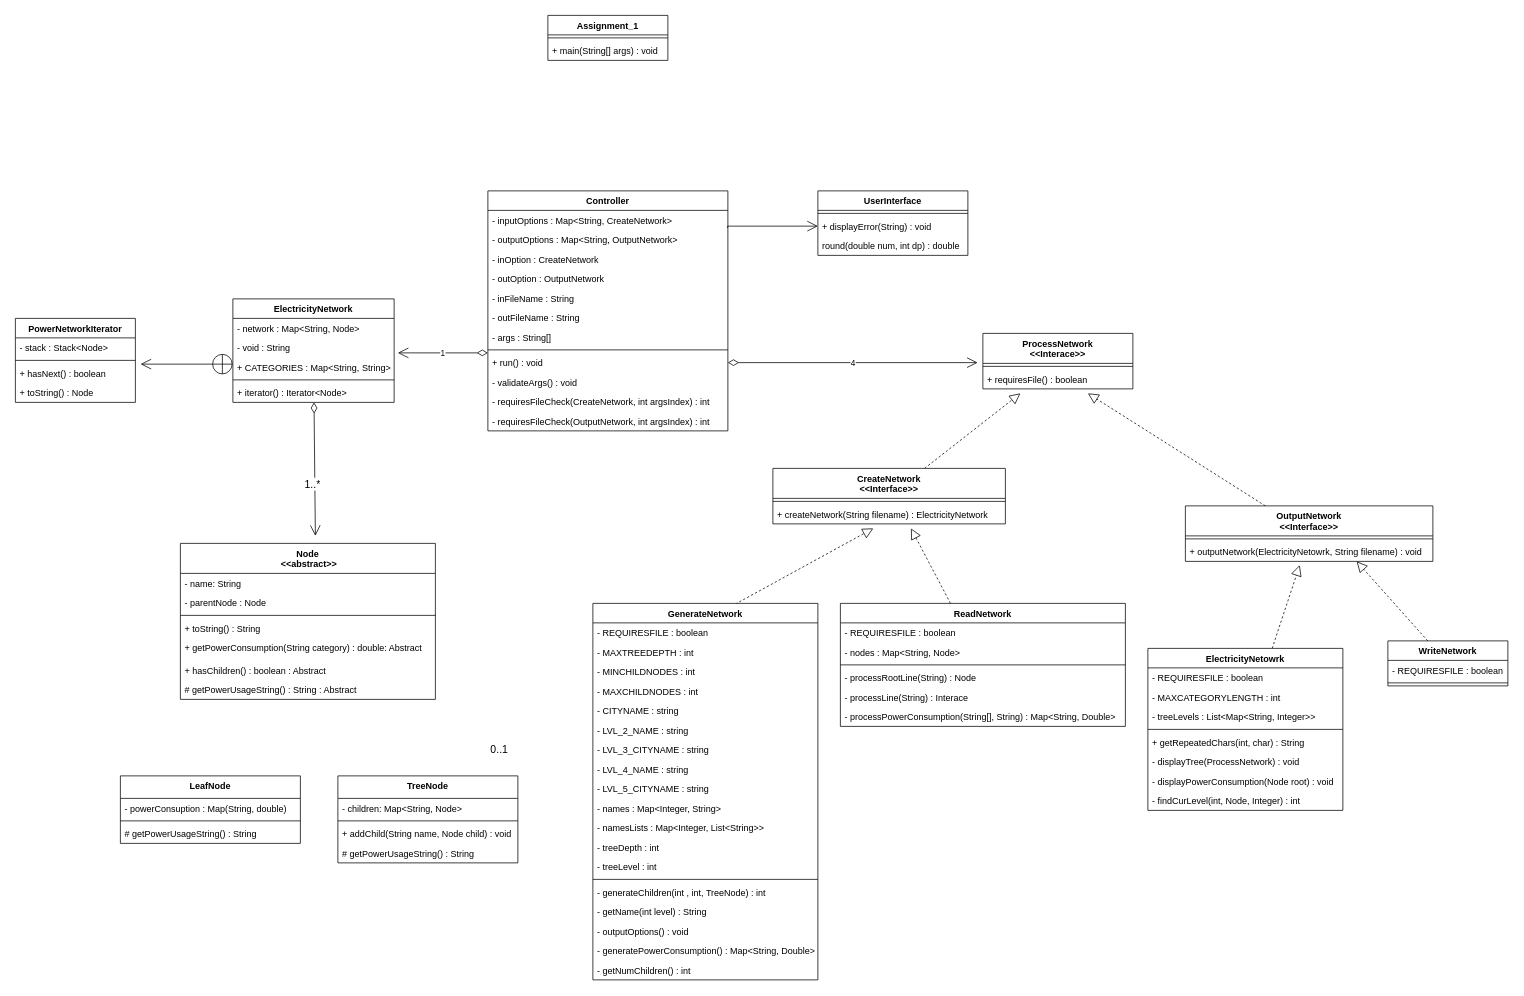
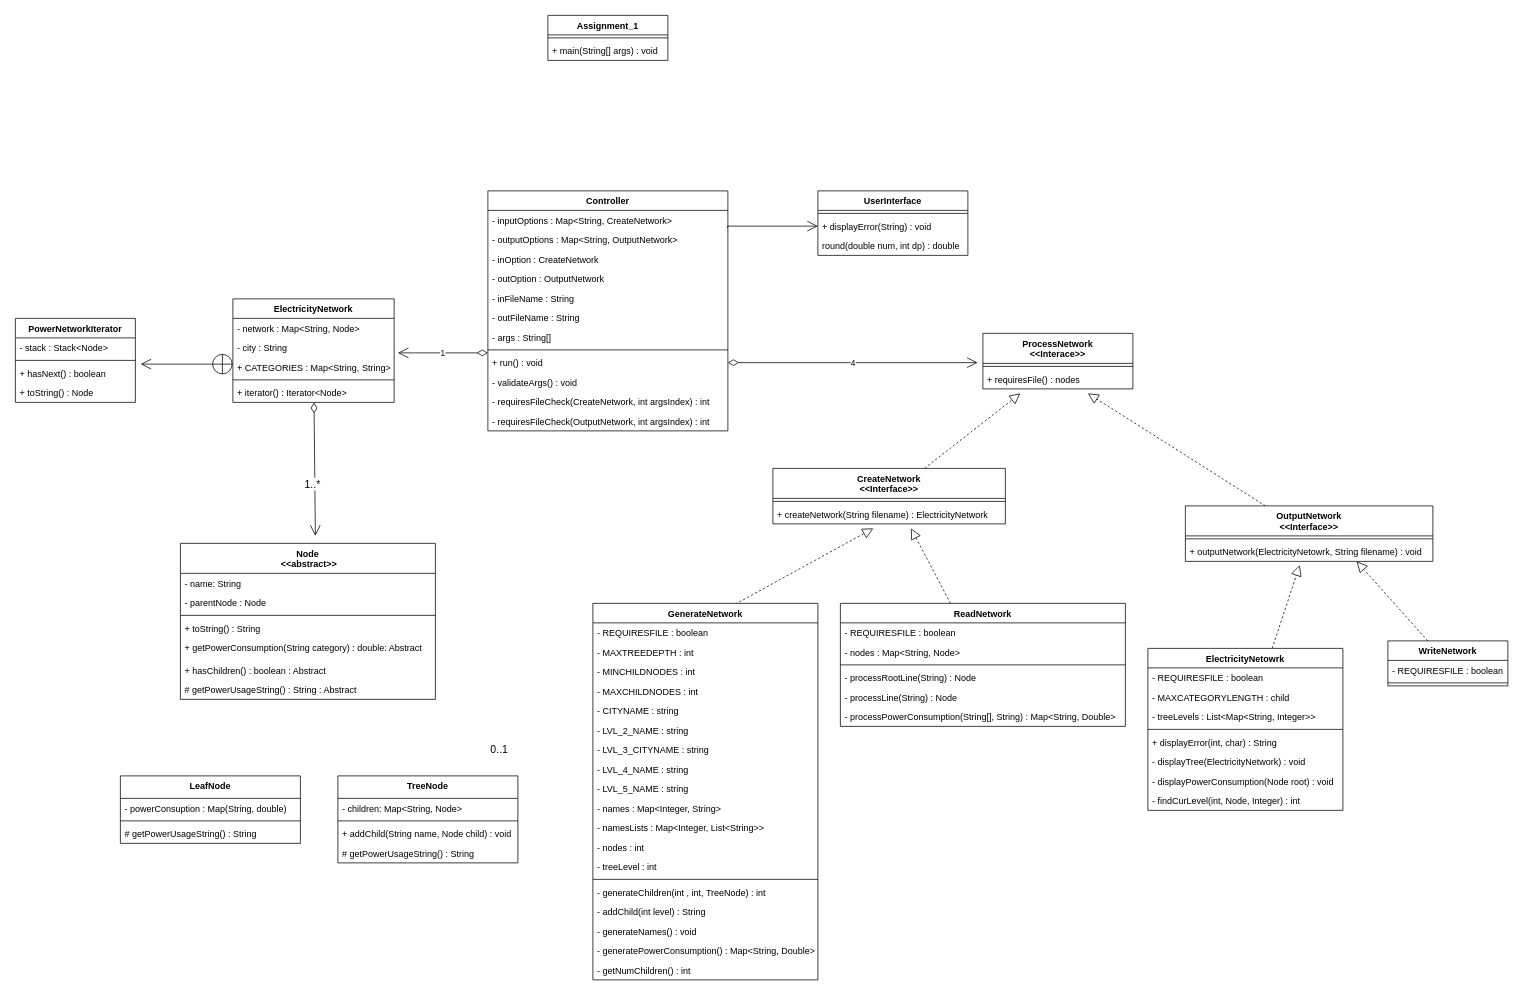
(268, 348) -> (268, 348)
(1043, 380) -> (1039, 380)
(918, 698) -> (908, 698)
(1209, 698) -> (1213, 698)
(1238, 743) -> (1226, 743)
(1235, 762) -> (1241, 762)
(654, 789) -> (644, 789)
(634, 848) -> (624, 848)
(660, 912) -> (660, 912)
(650, 932) -> (652, 932)
